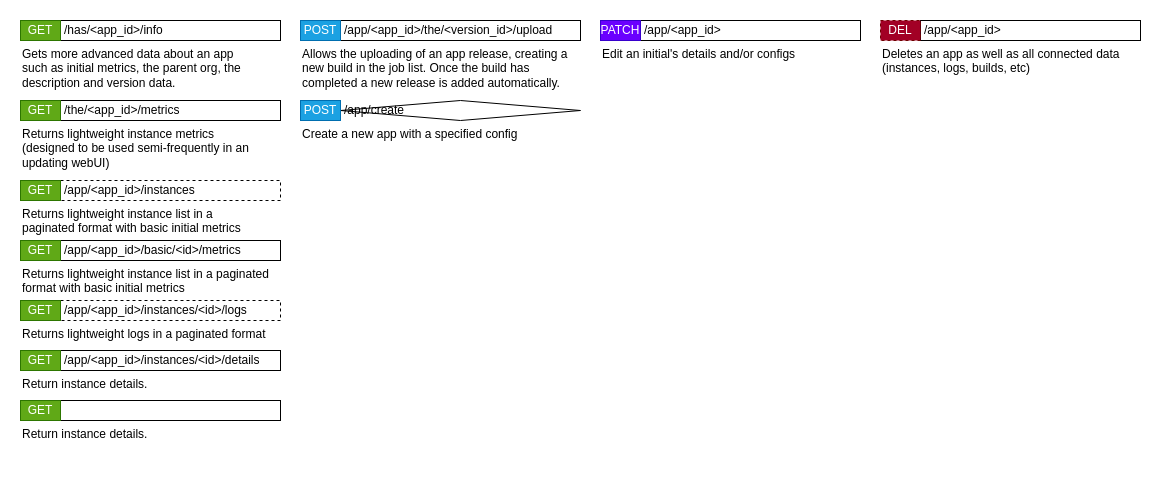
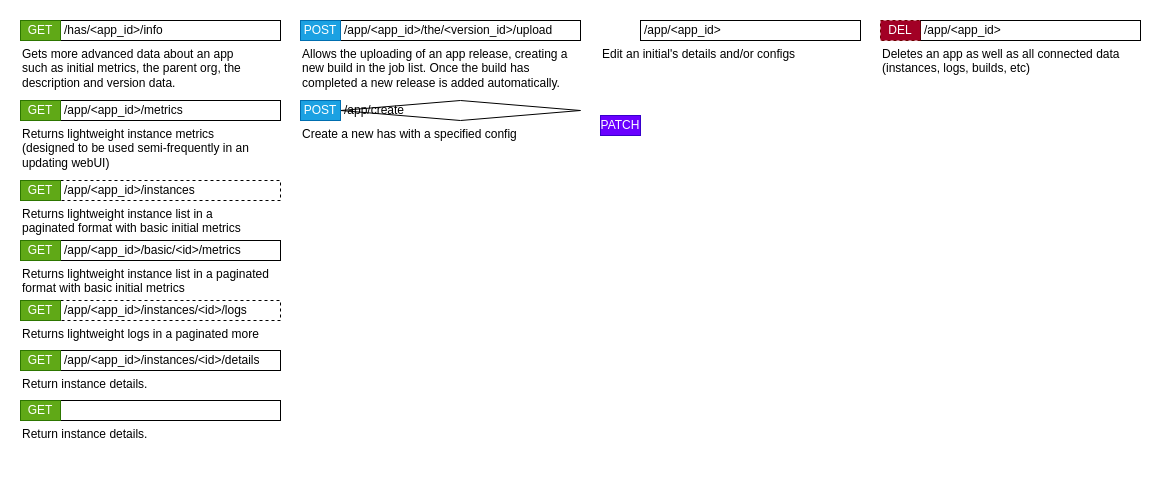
(621, 31) -> (621, 126)
(132, 111) -> (132, 111)
(420, 135) -> (420, 135)
(152, 342) -> (152, 342)
